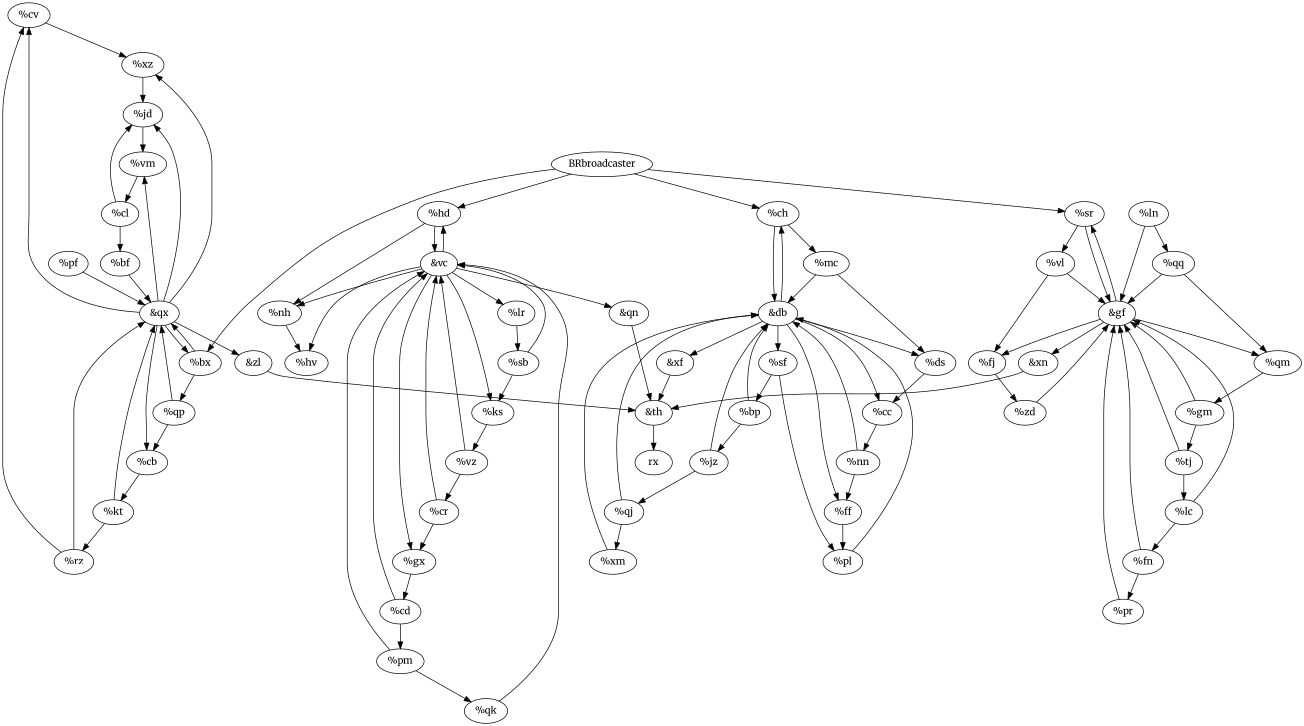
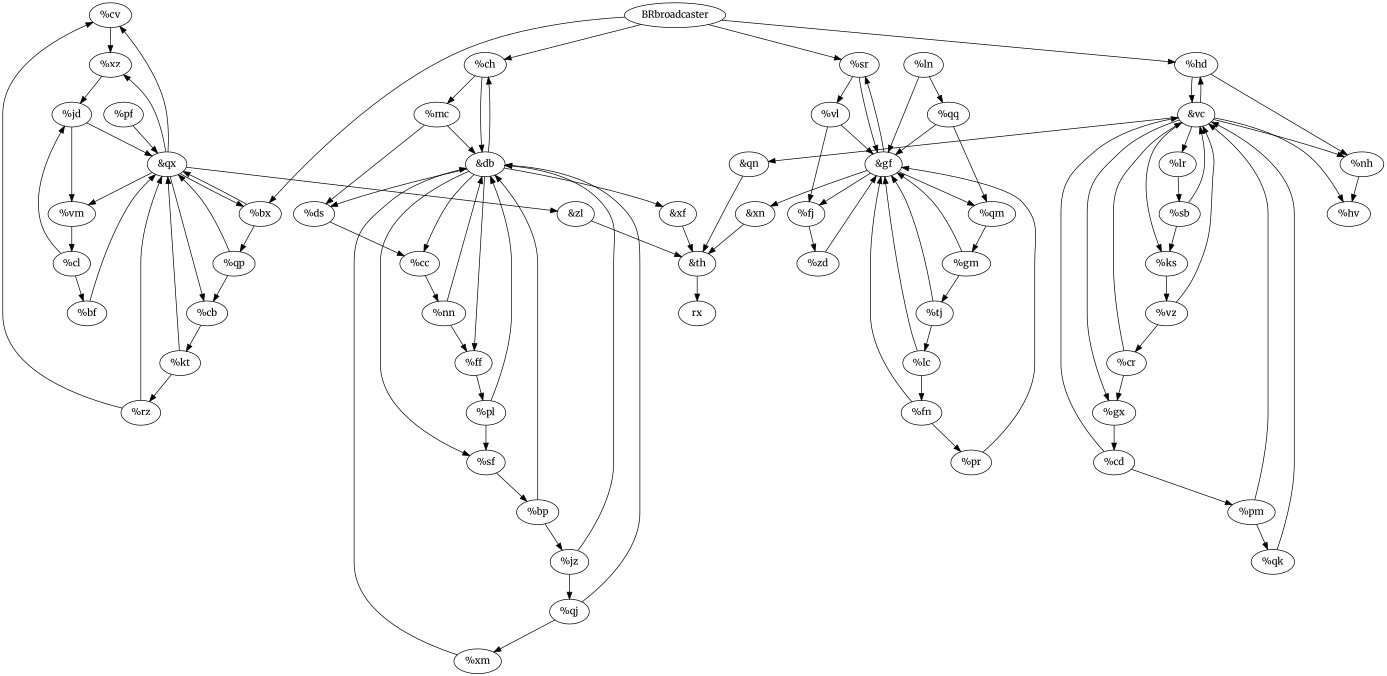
(180, 214) -> (116, 138)
(797, 463) -> (486, 434)
